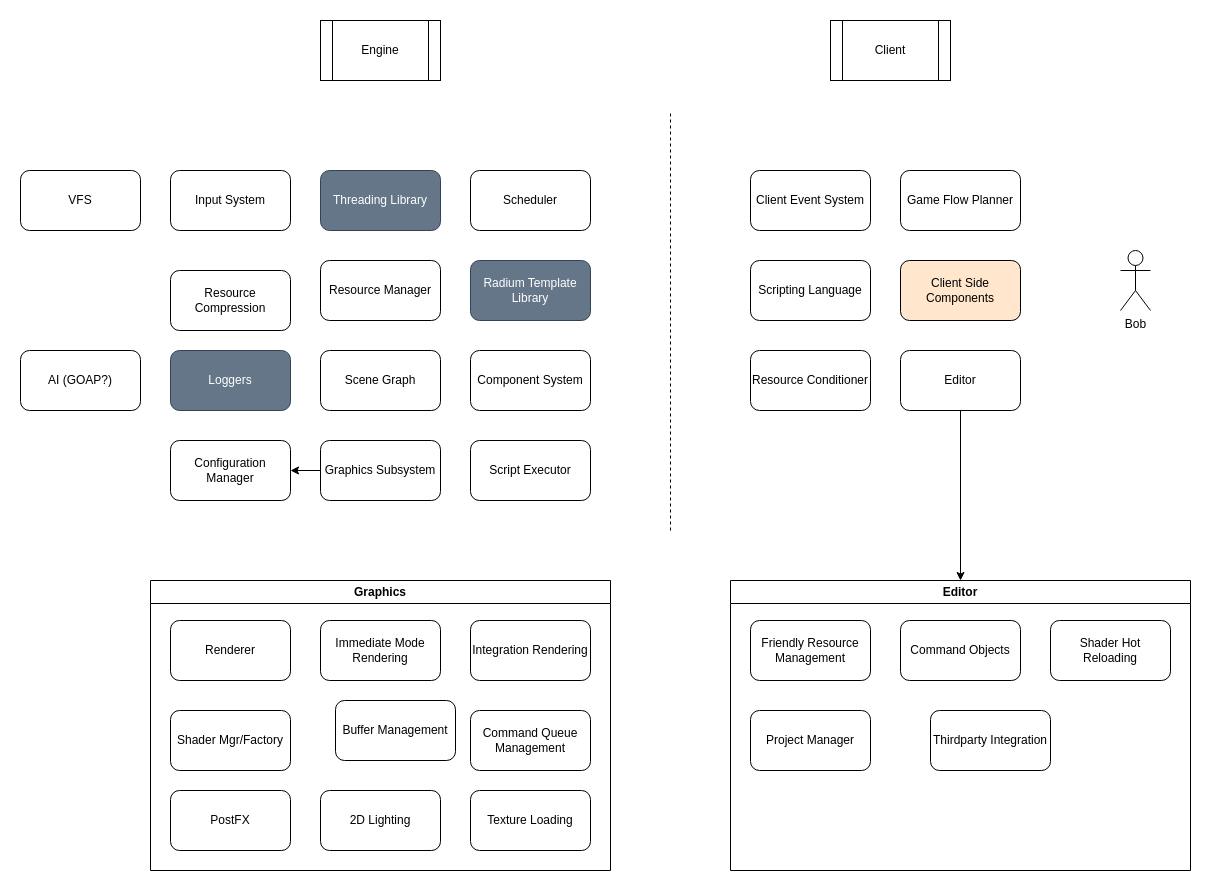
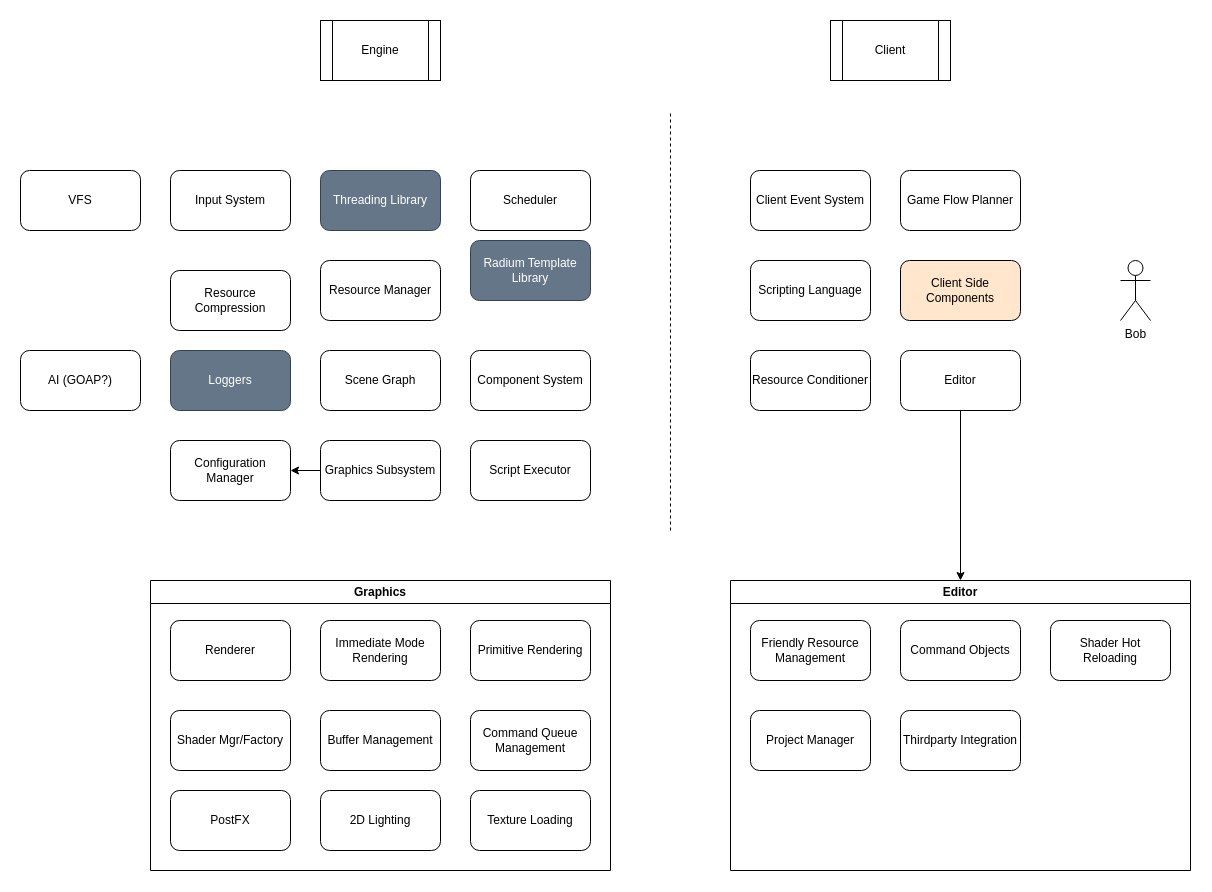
(1136, 281) -> (1136, 291)
(531, 291) -> (531, 271)
(531, 651) -> (531, 651)
(396, 731) -> (381, 741)
(991, 741) -> (961, 741)
